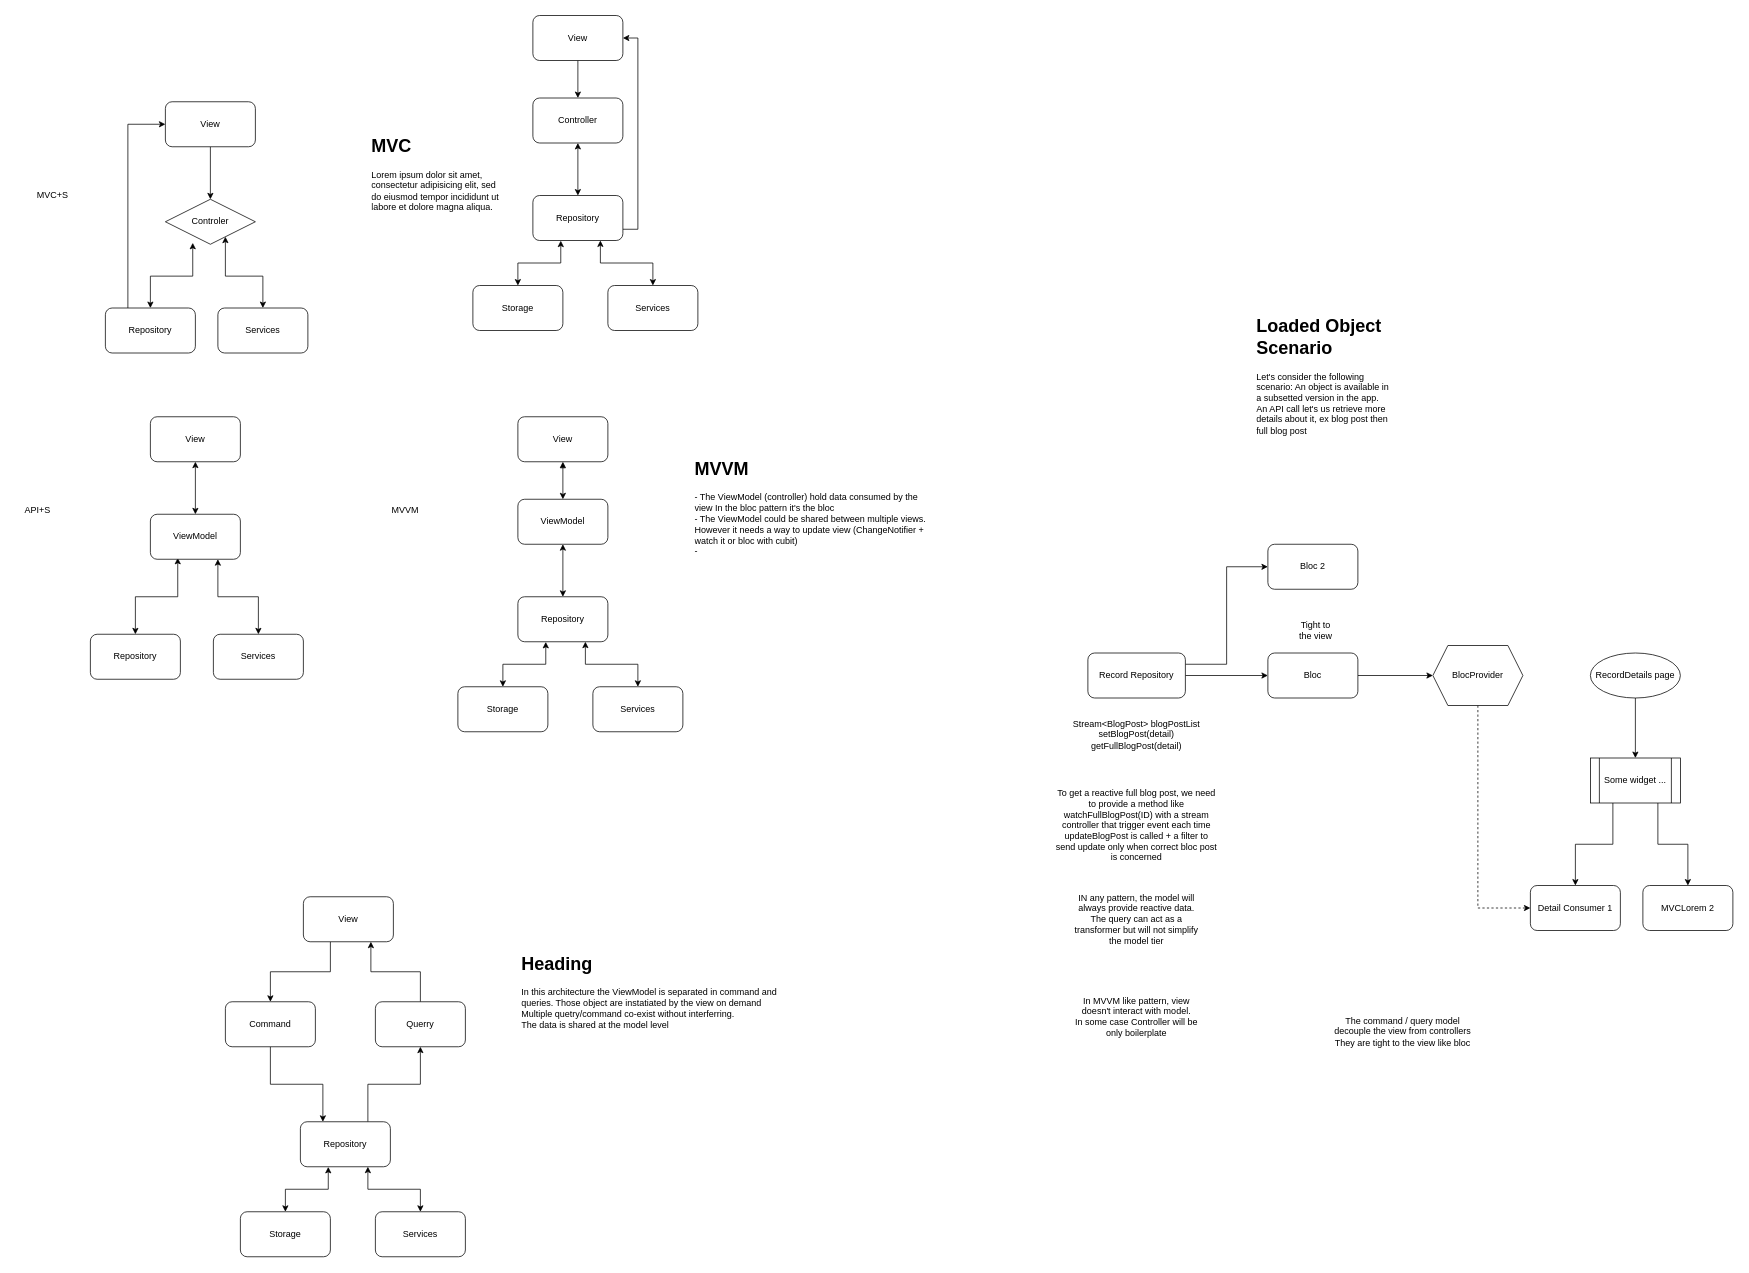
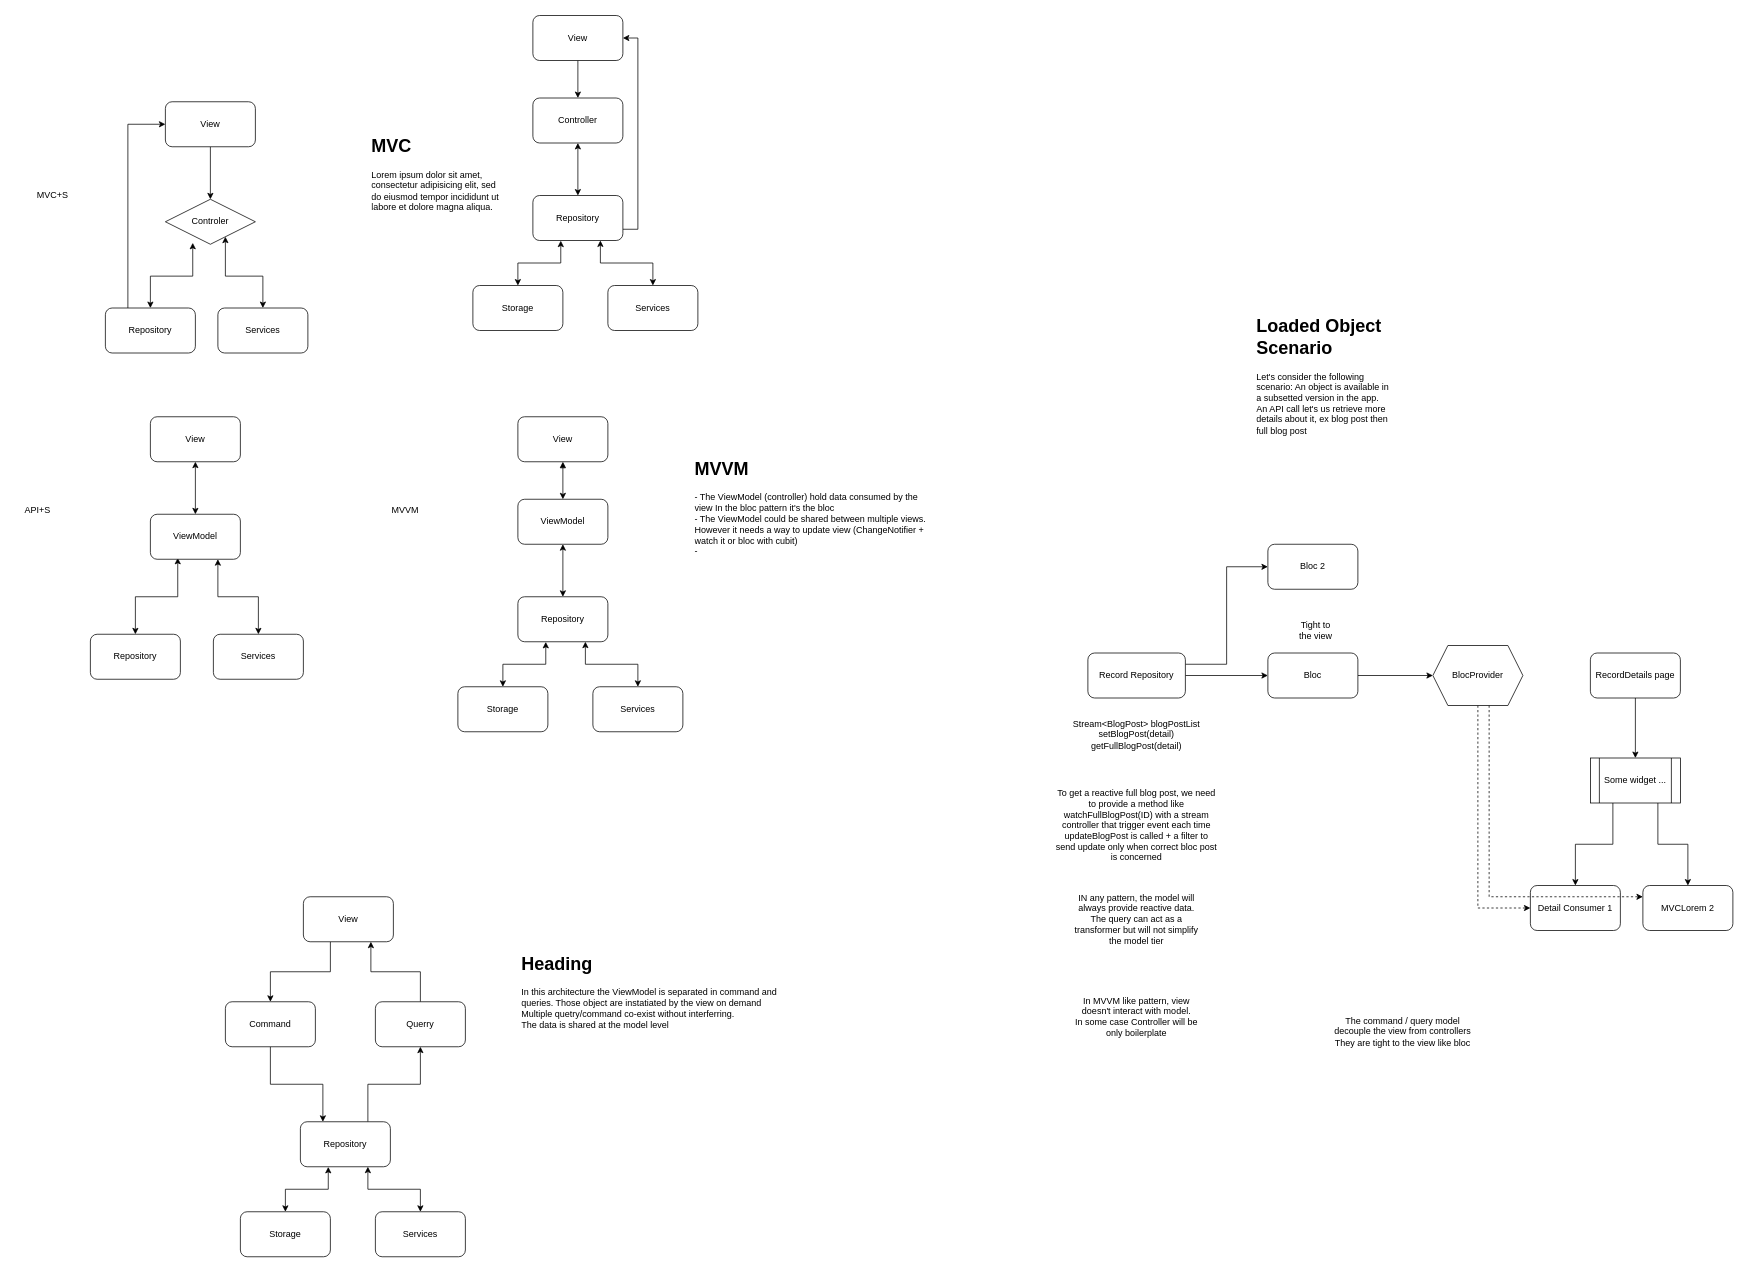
(1635, 675) -> (1635, 675)
none -> (1564, 897)
